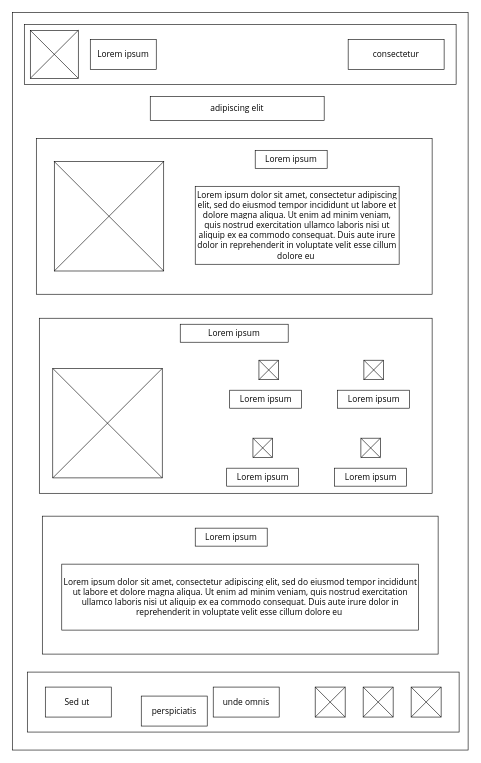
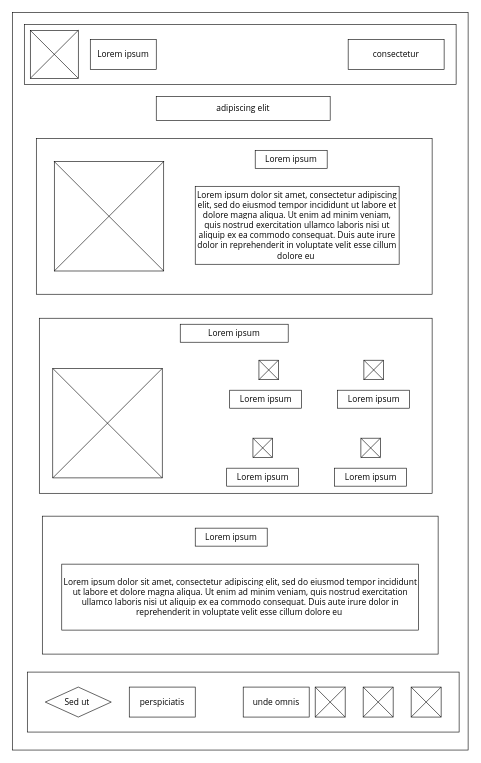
(237, 108) -> (243, 108)
(78, 702) -> (78, 702)
(246, 702) -> (276, 702)
(174, 711) -> (162, 702)
